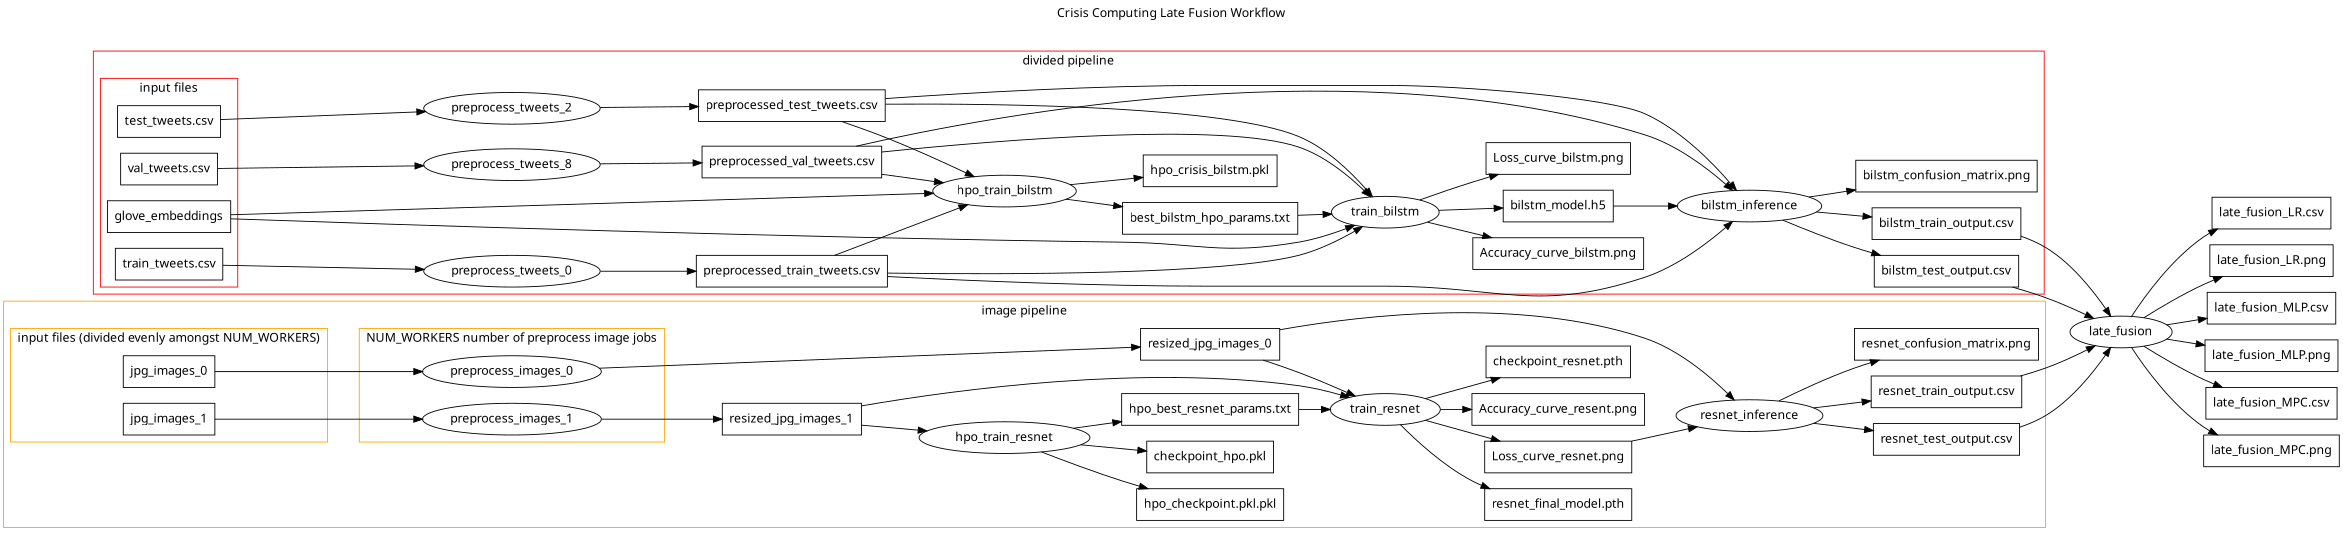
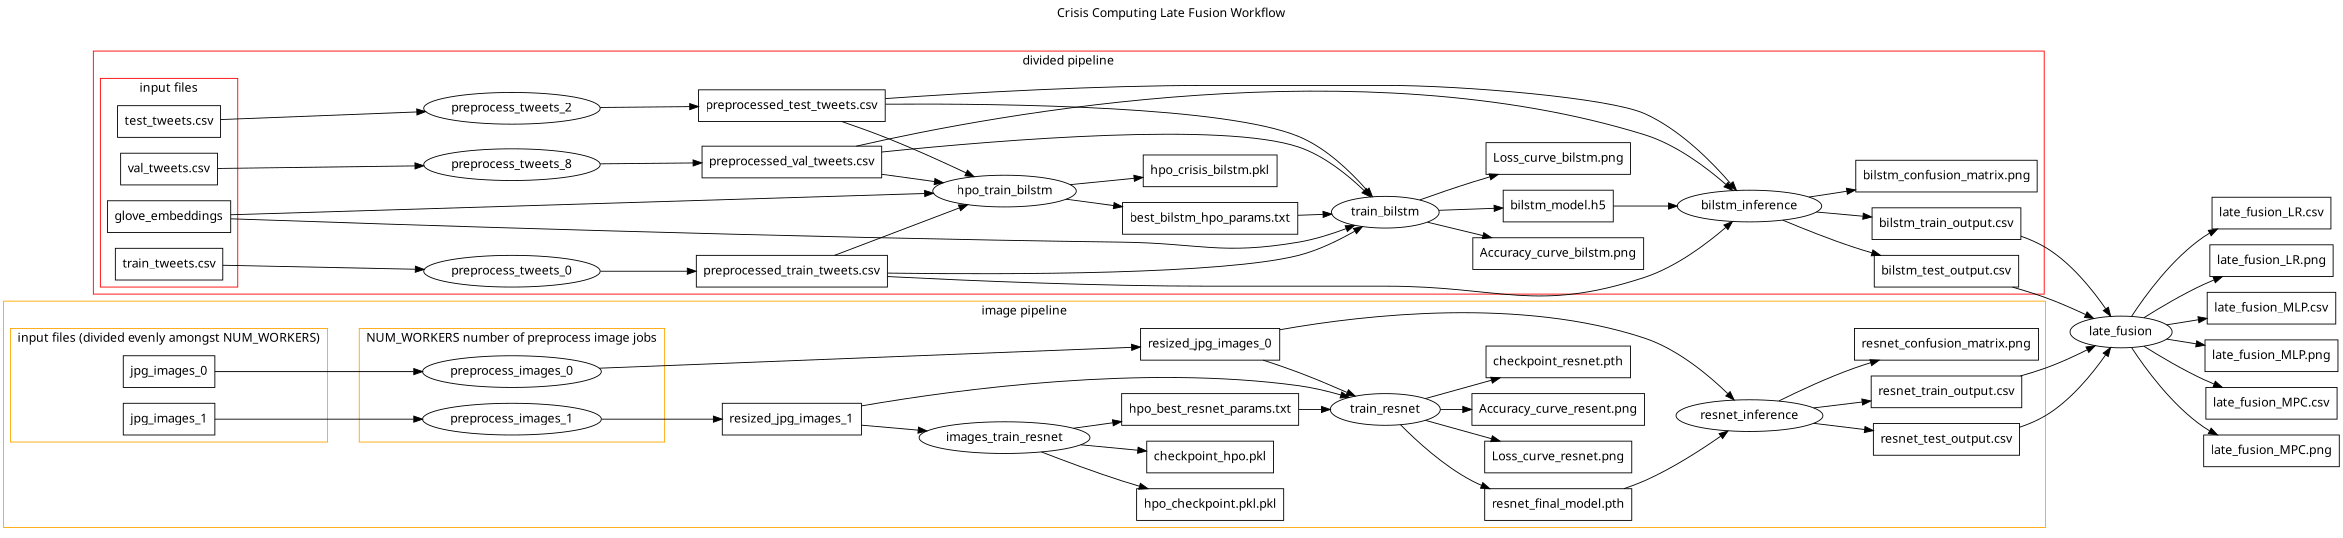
(1660, 435) -> (1674, 466)
(1005, 438) -> (1005, 438)
